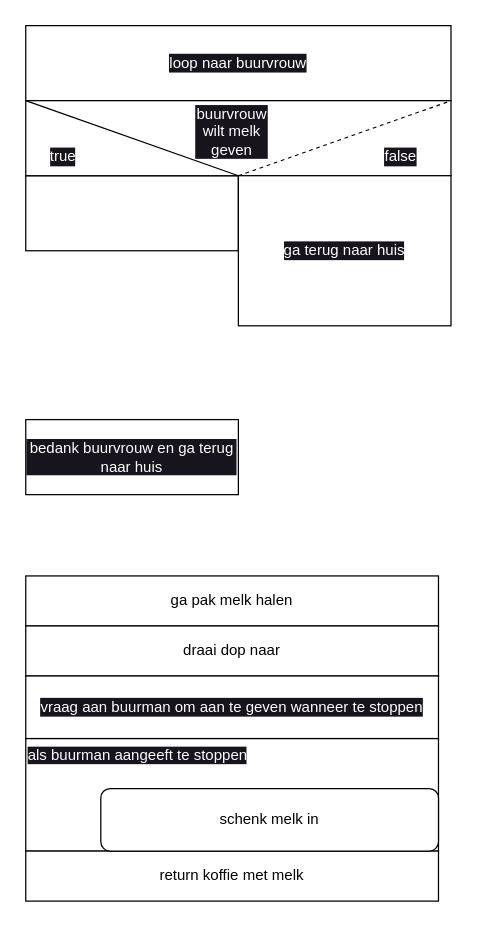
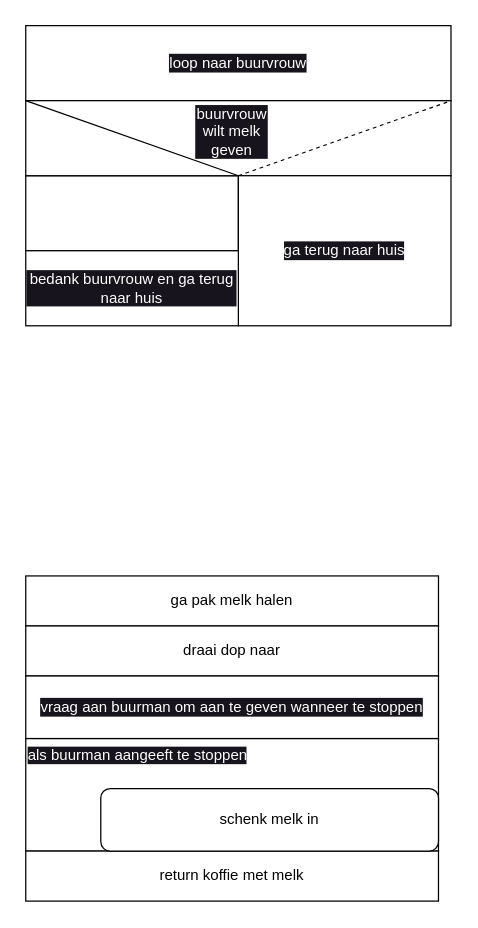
(63, 157) -> none
(401, 157) -> none
(132, 457) -> (132, 288)
